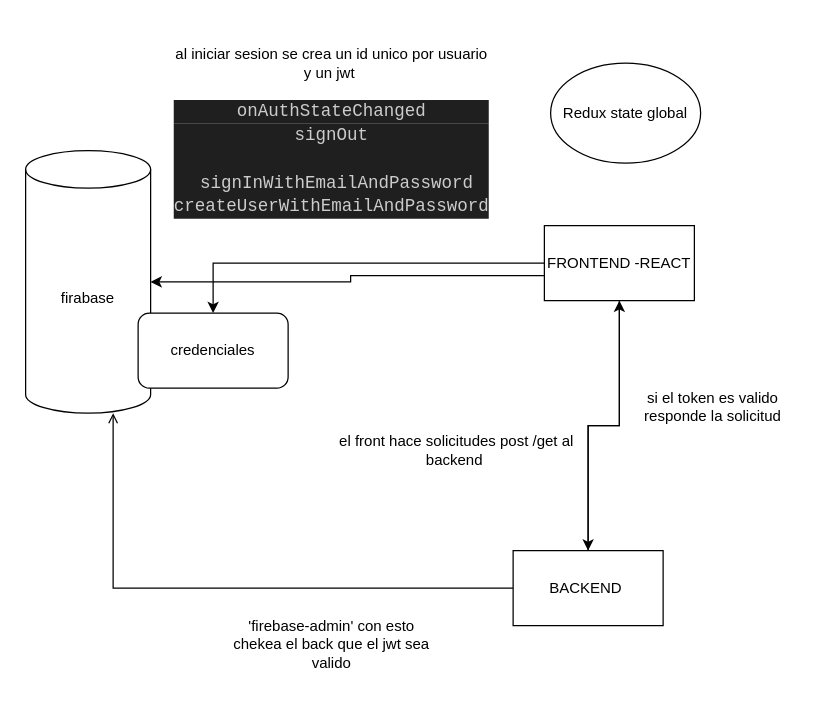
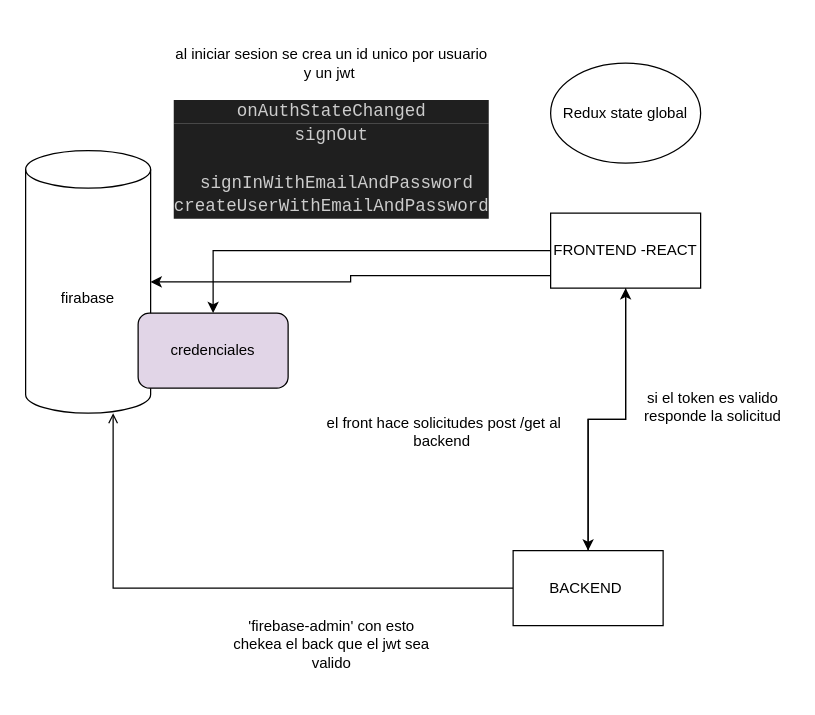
(619, 263) -> (626, 251)
(213, 351) -> (213, 351)
(457, 451) -> (444, 432)
